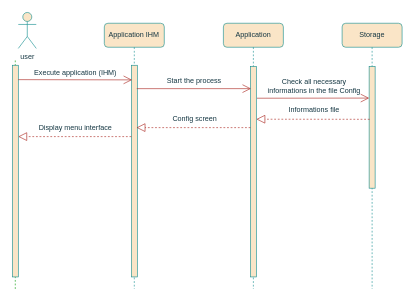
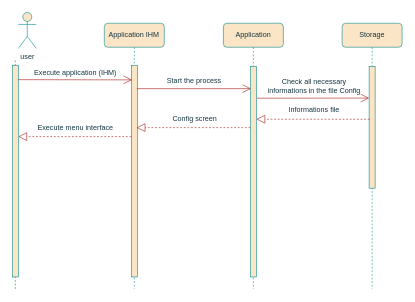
(76, 128) -> (76, 128)
